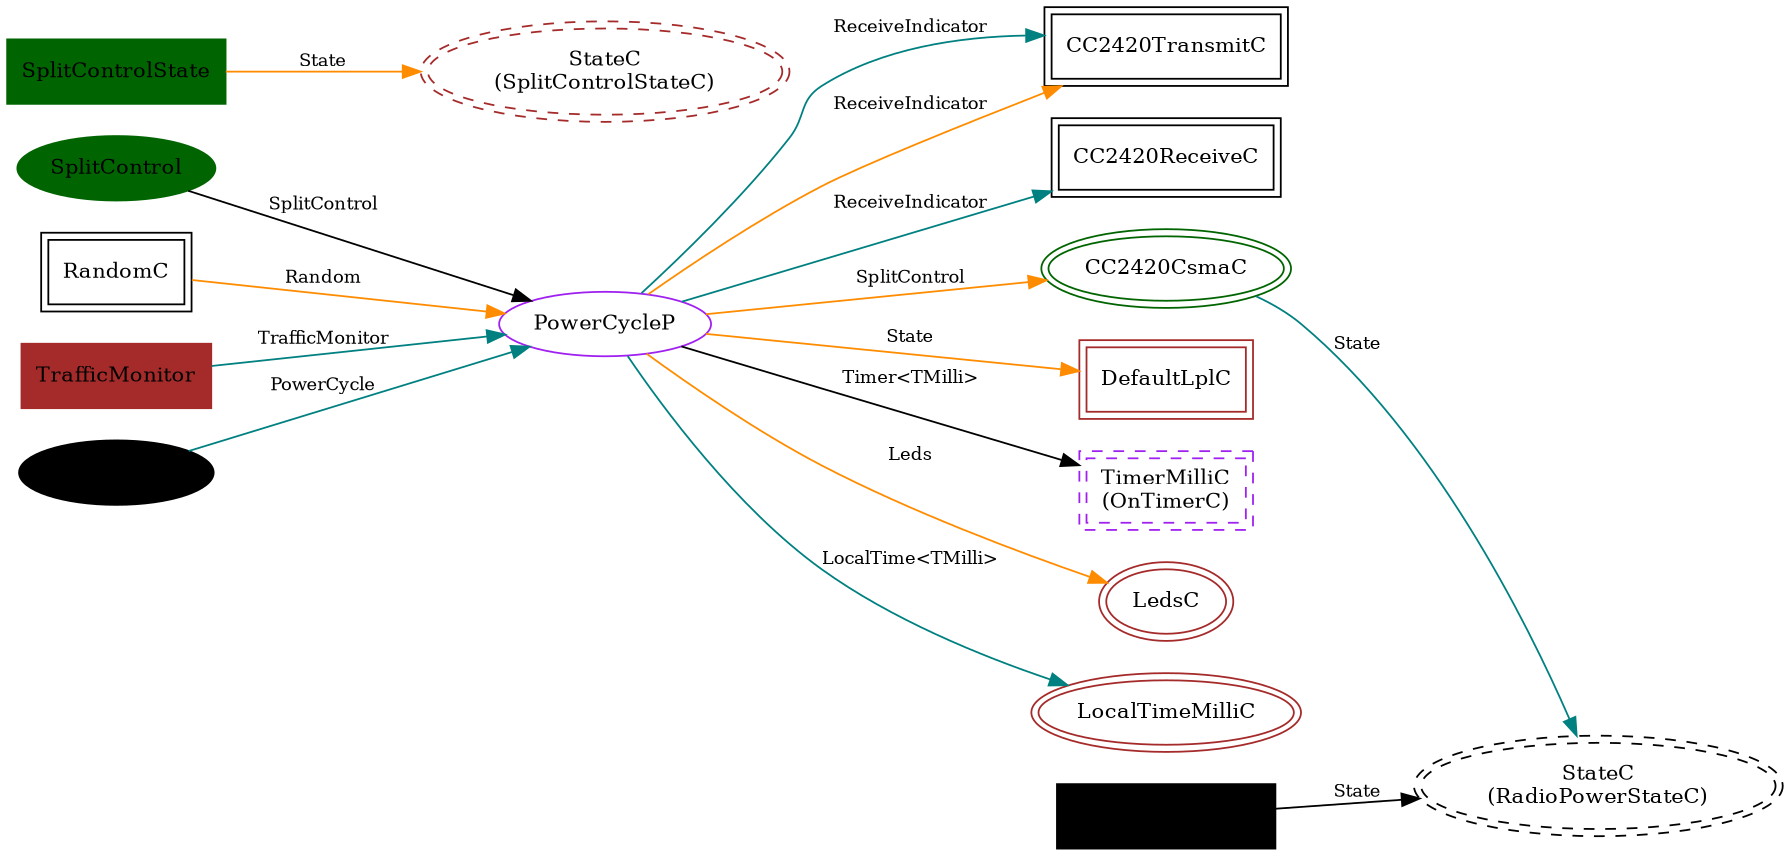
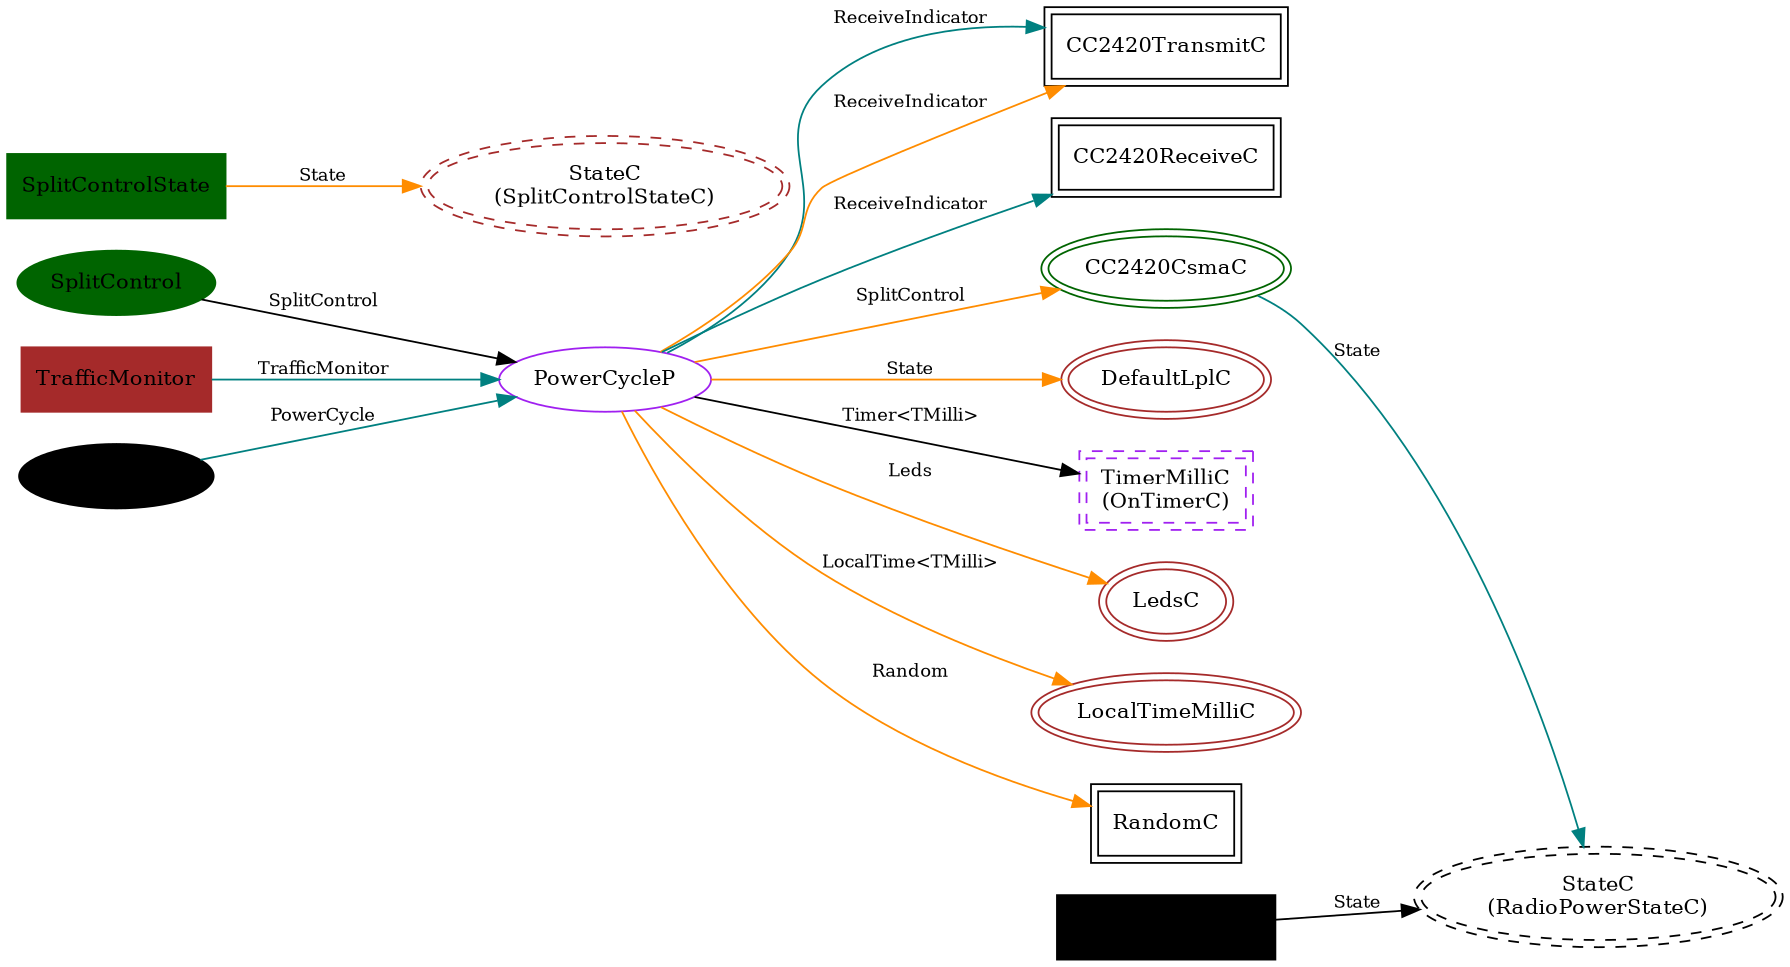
(339, 296) -> (800, 662)
(1166, 380) -> (1166, 380)
(808, 558) -> (825, 575)
